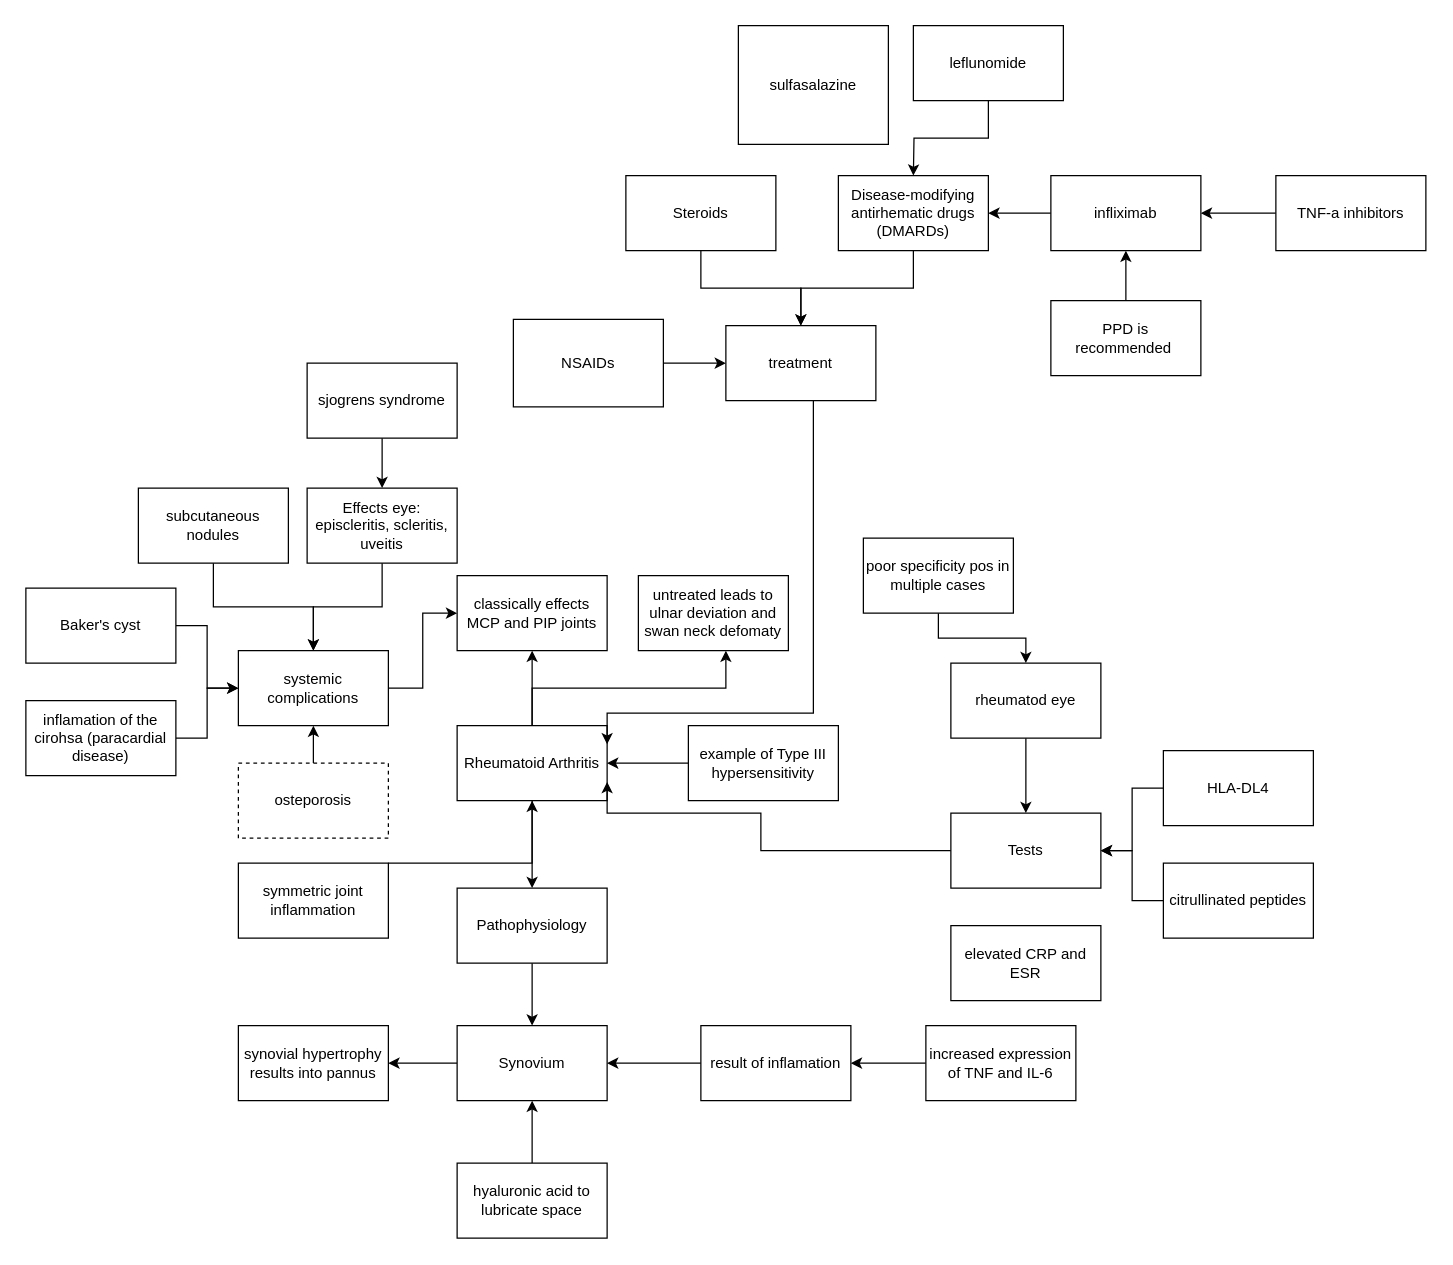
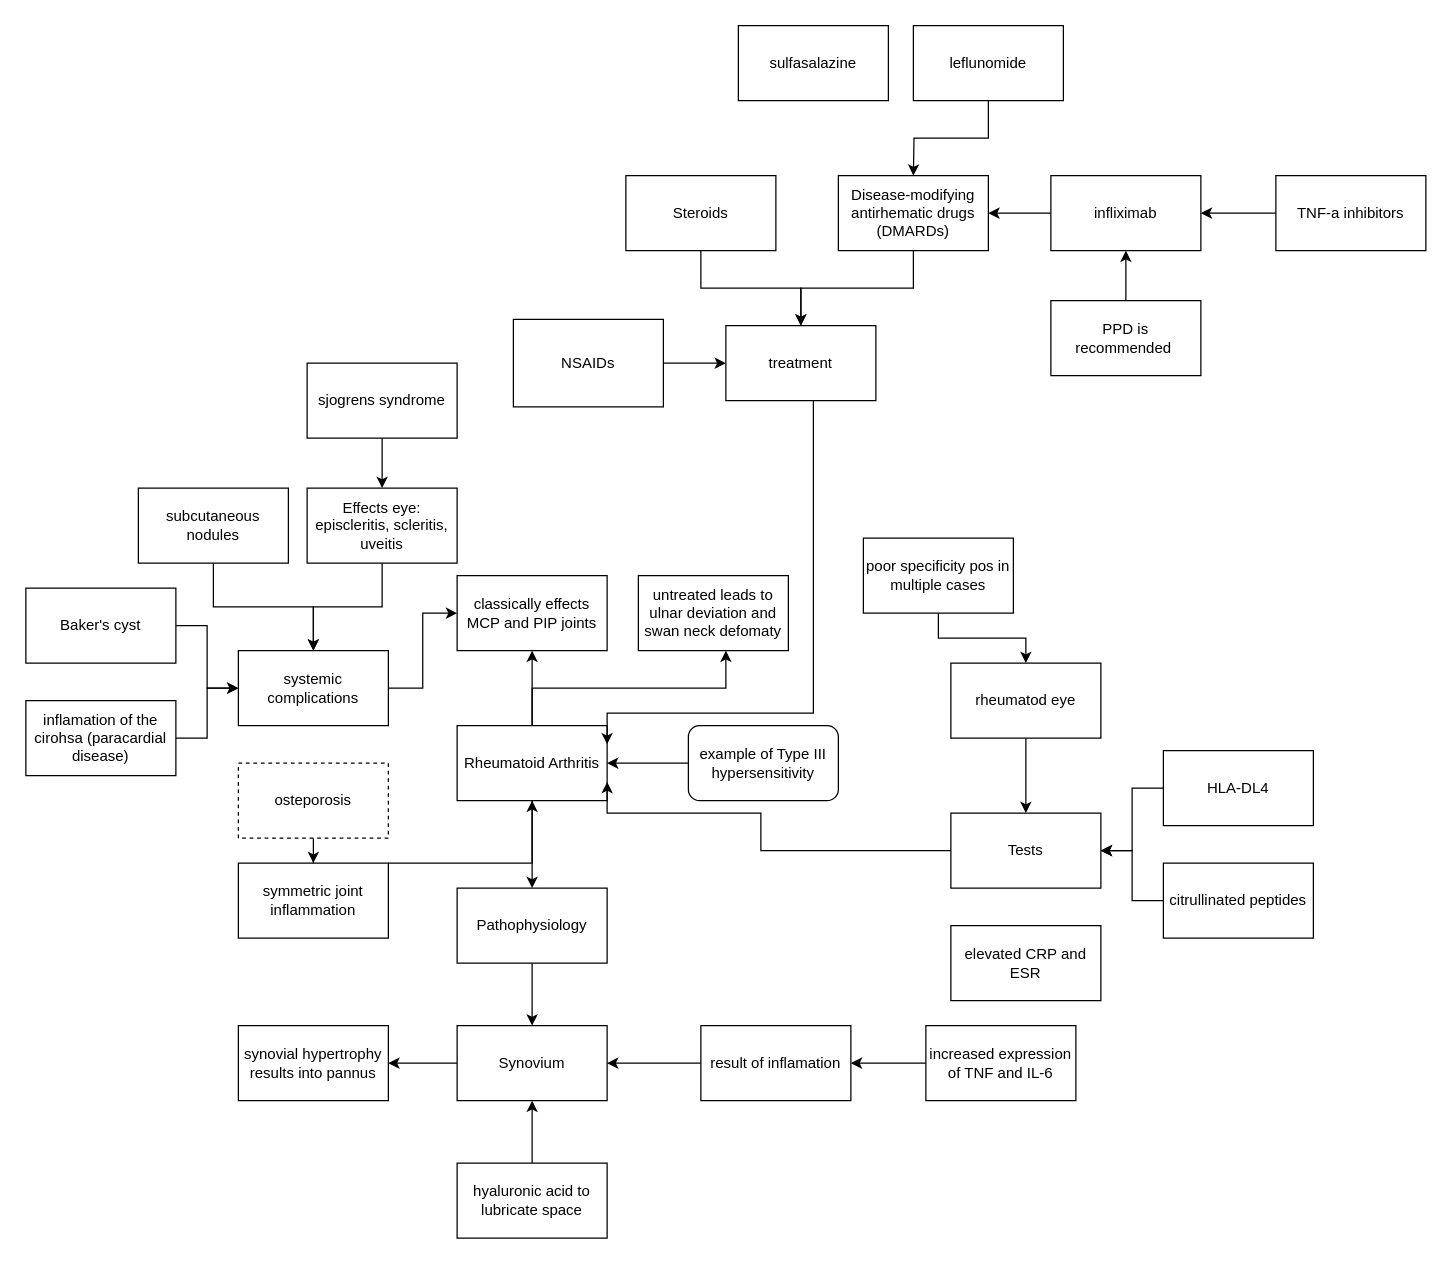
(813, 85) -> (813, 63)
(313, 740) -> (313, 855)
(763, 763) -> (763, 763)
